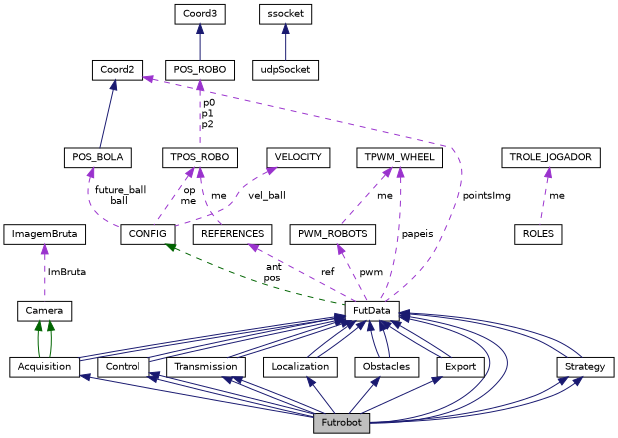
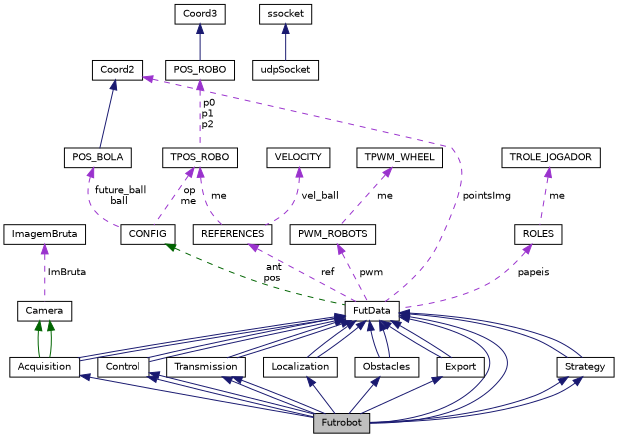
(227, 207) -> (291, 207)
(397, 241) -> (468, 293)
